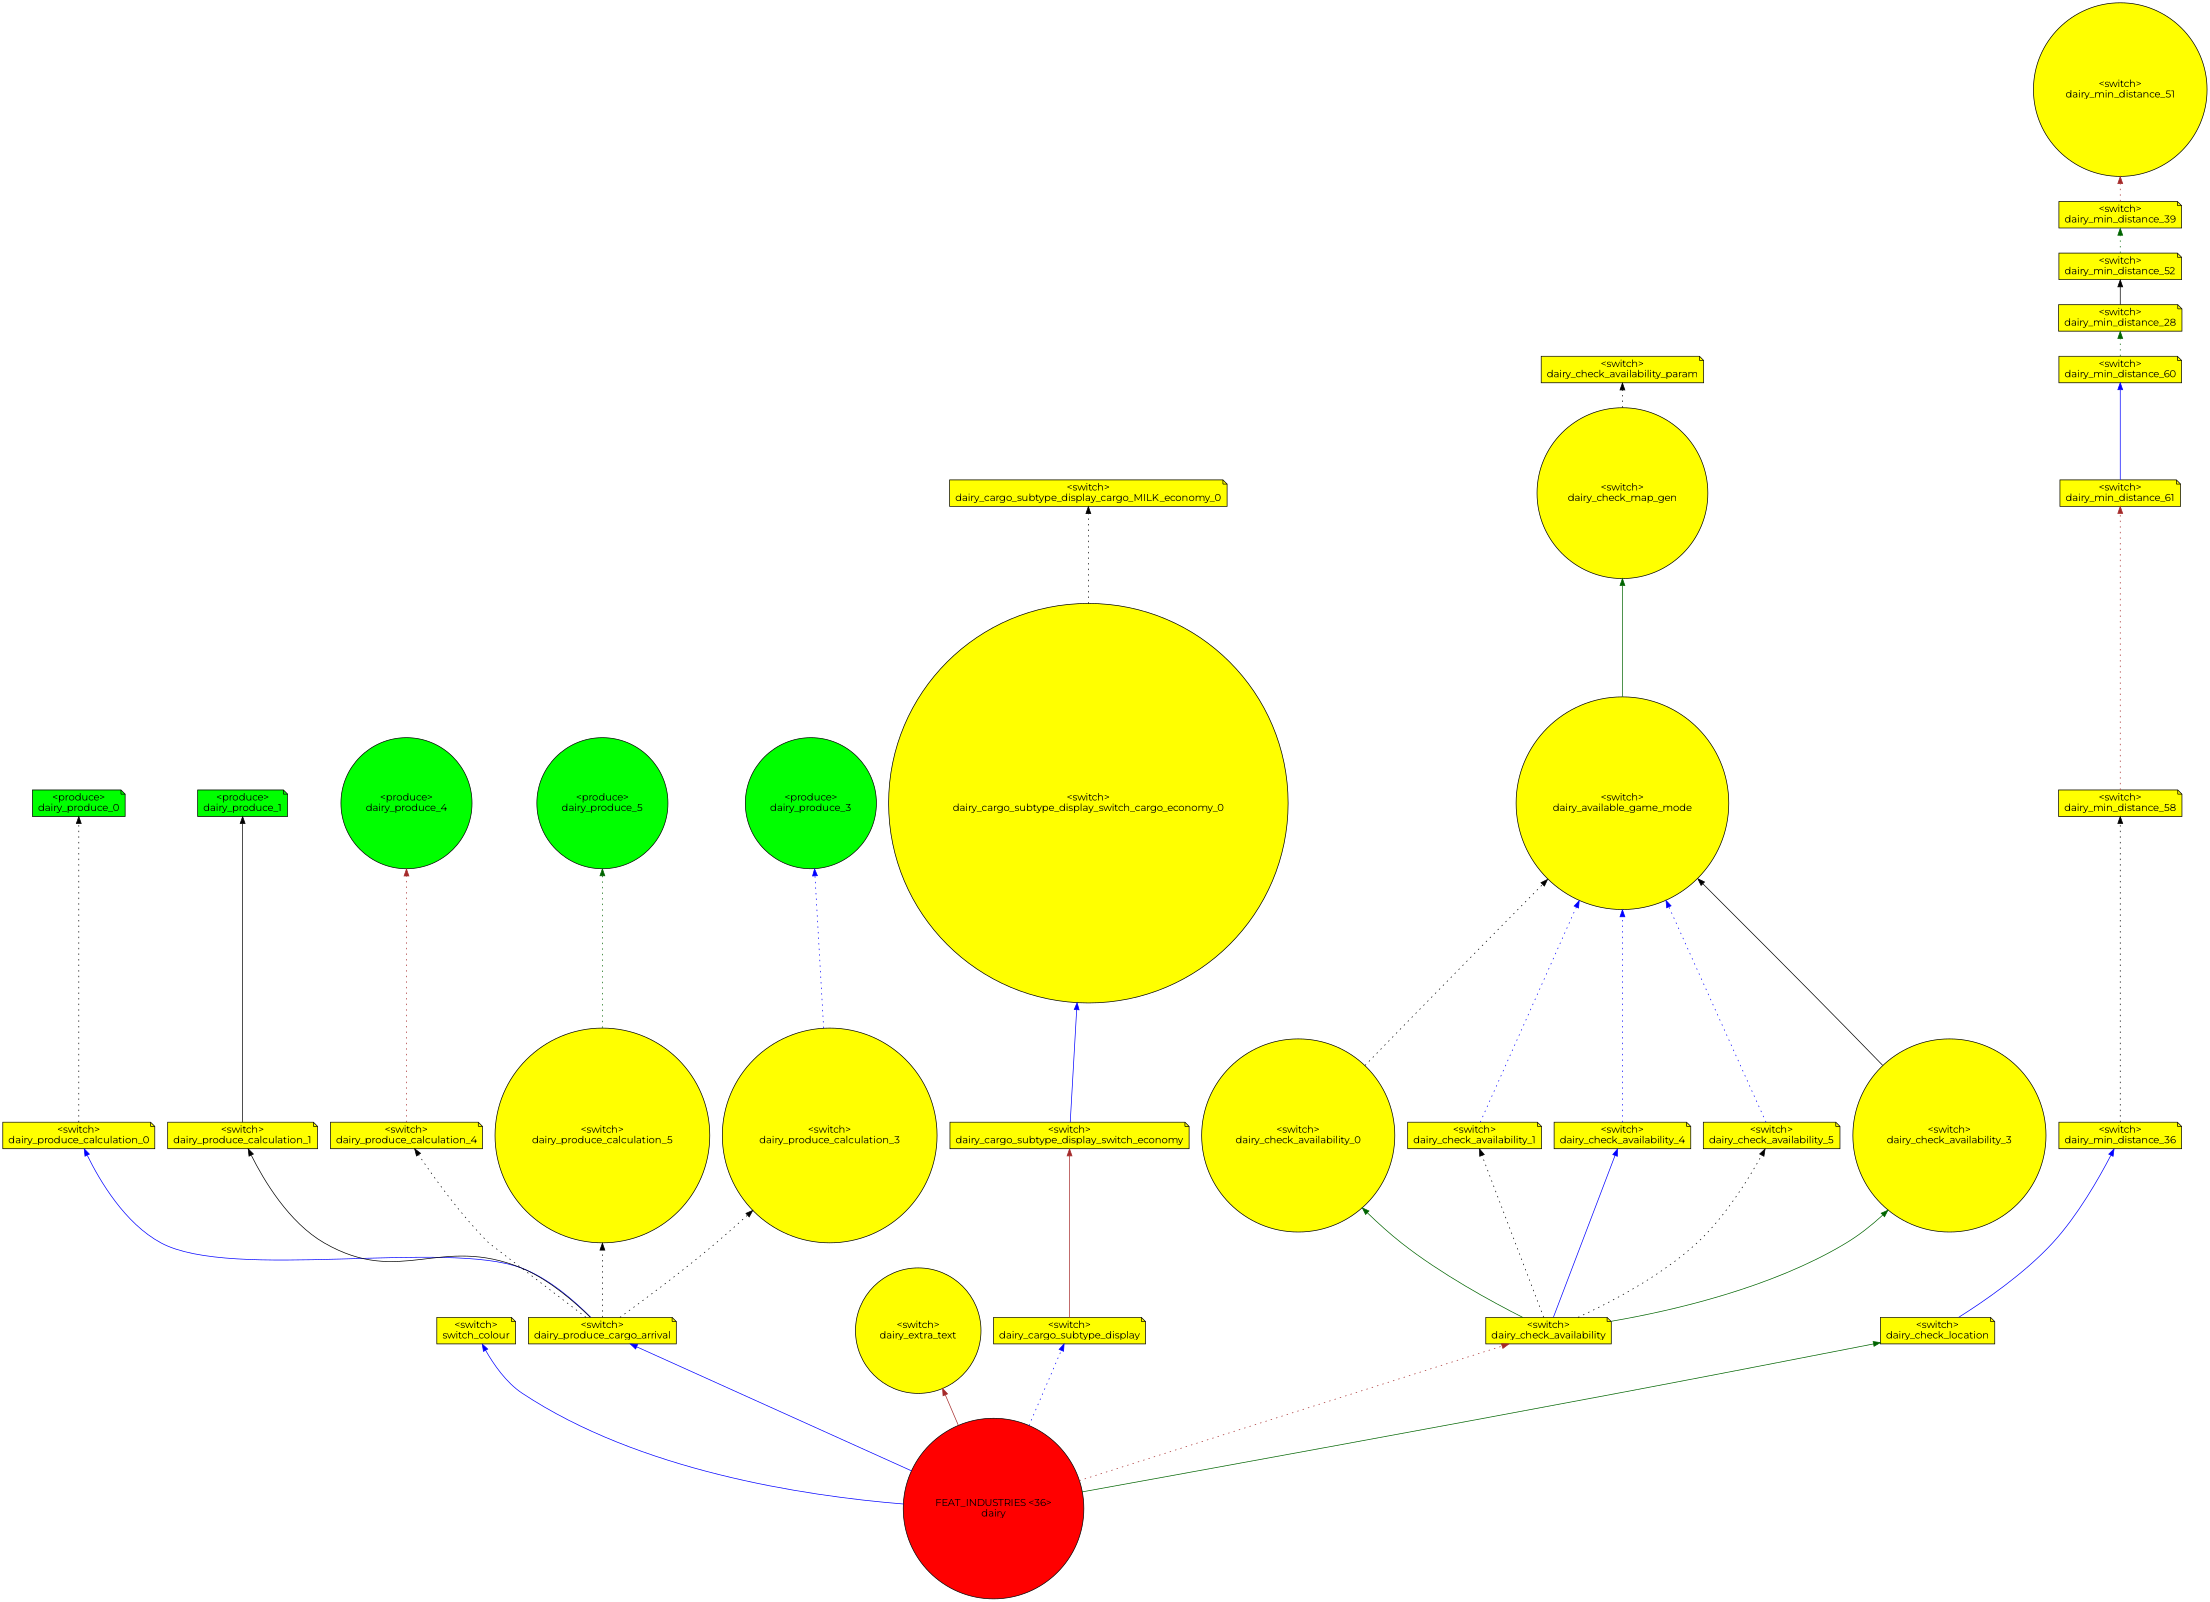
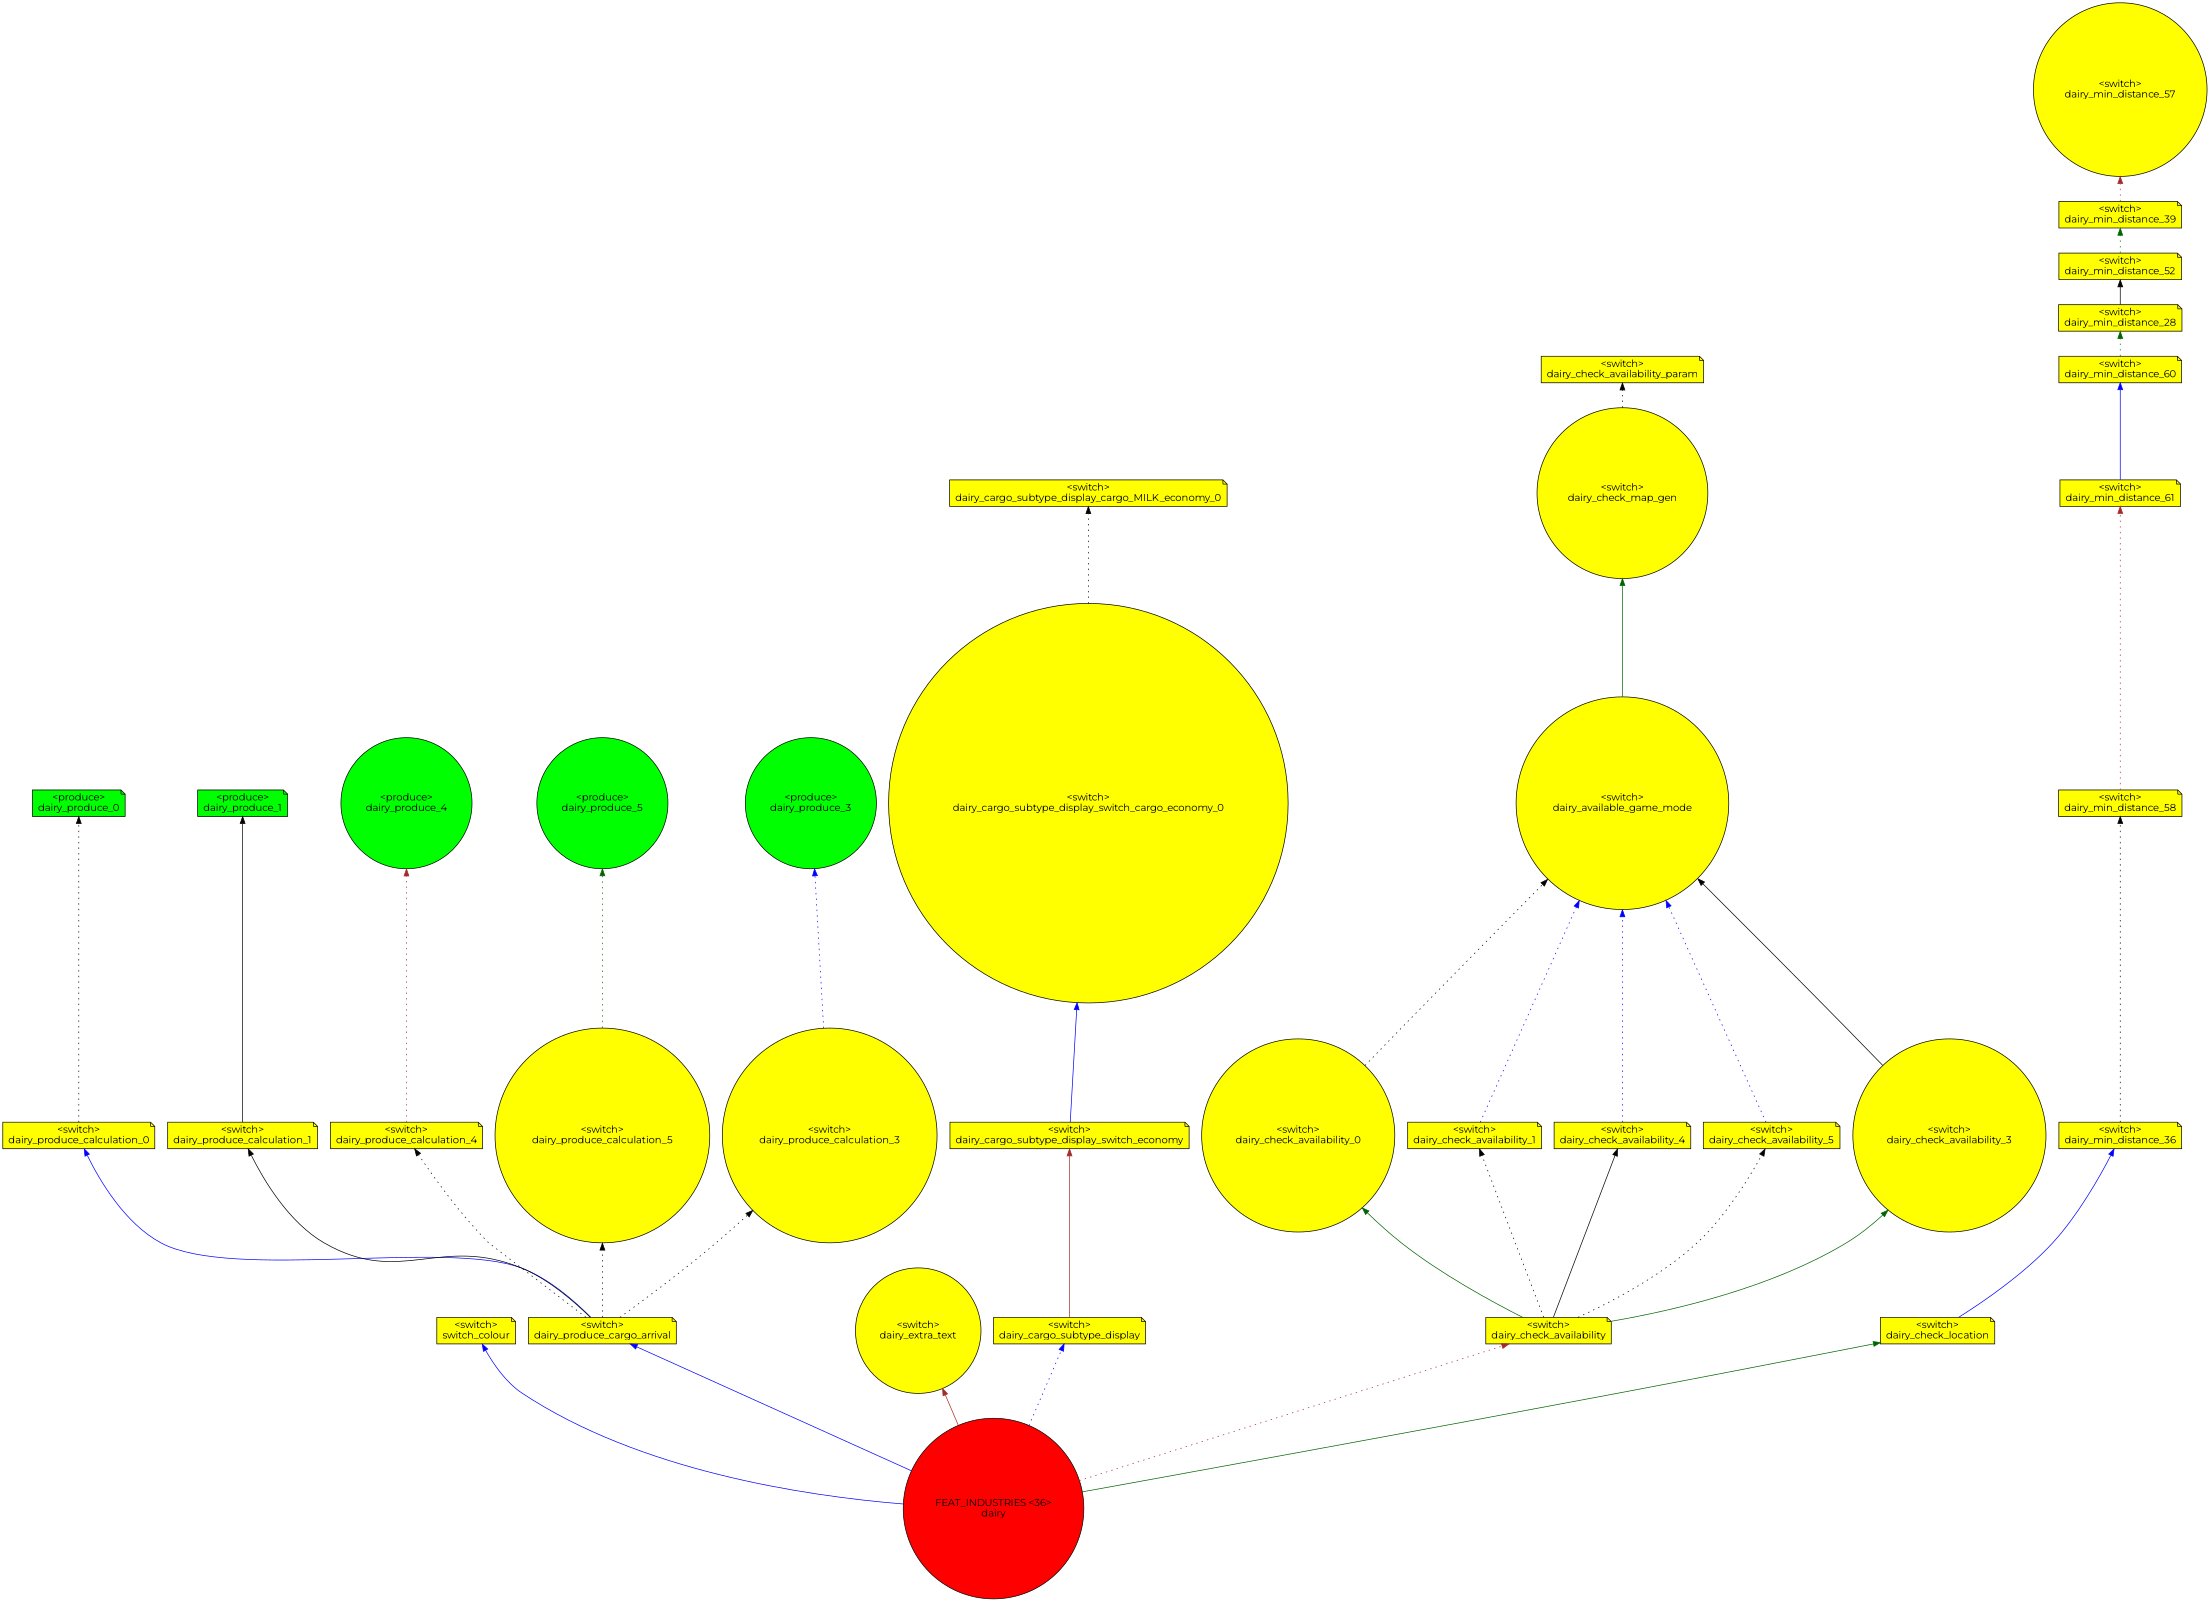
(2120, 90) -> (2120, 90)
(1584, 1236) -> (1584, 1236)
